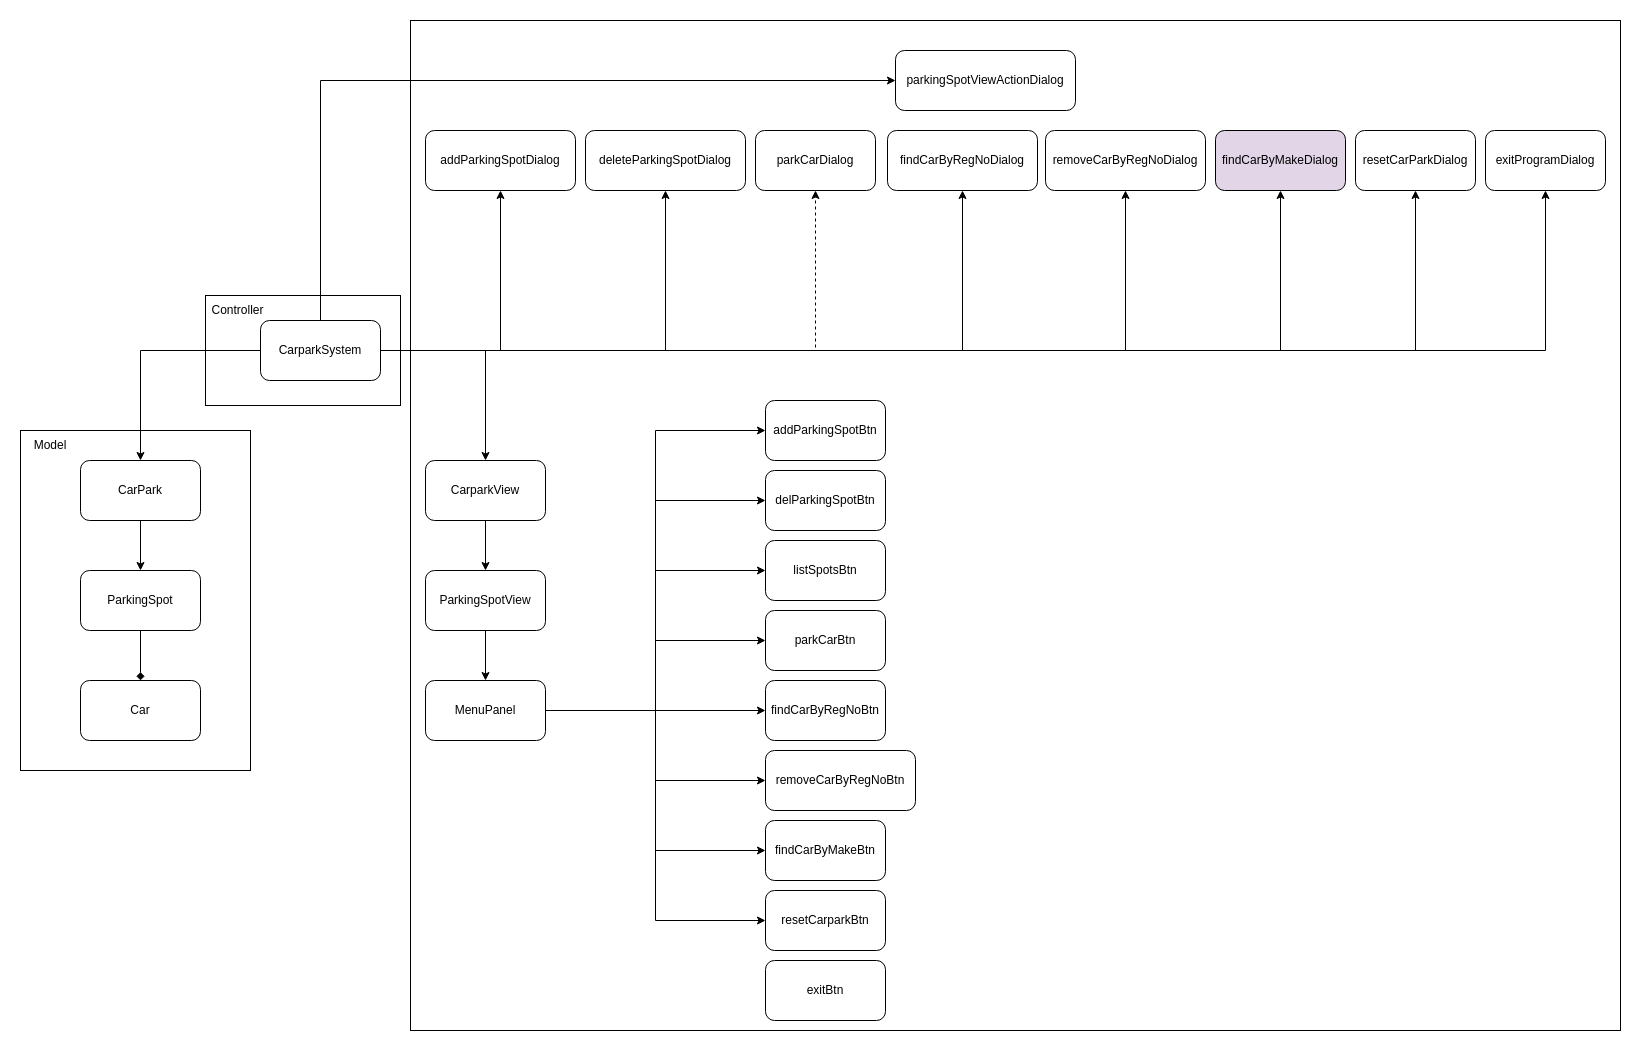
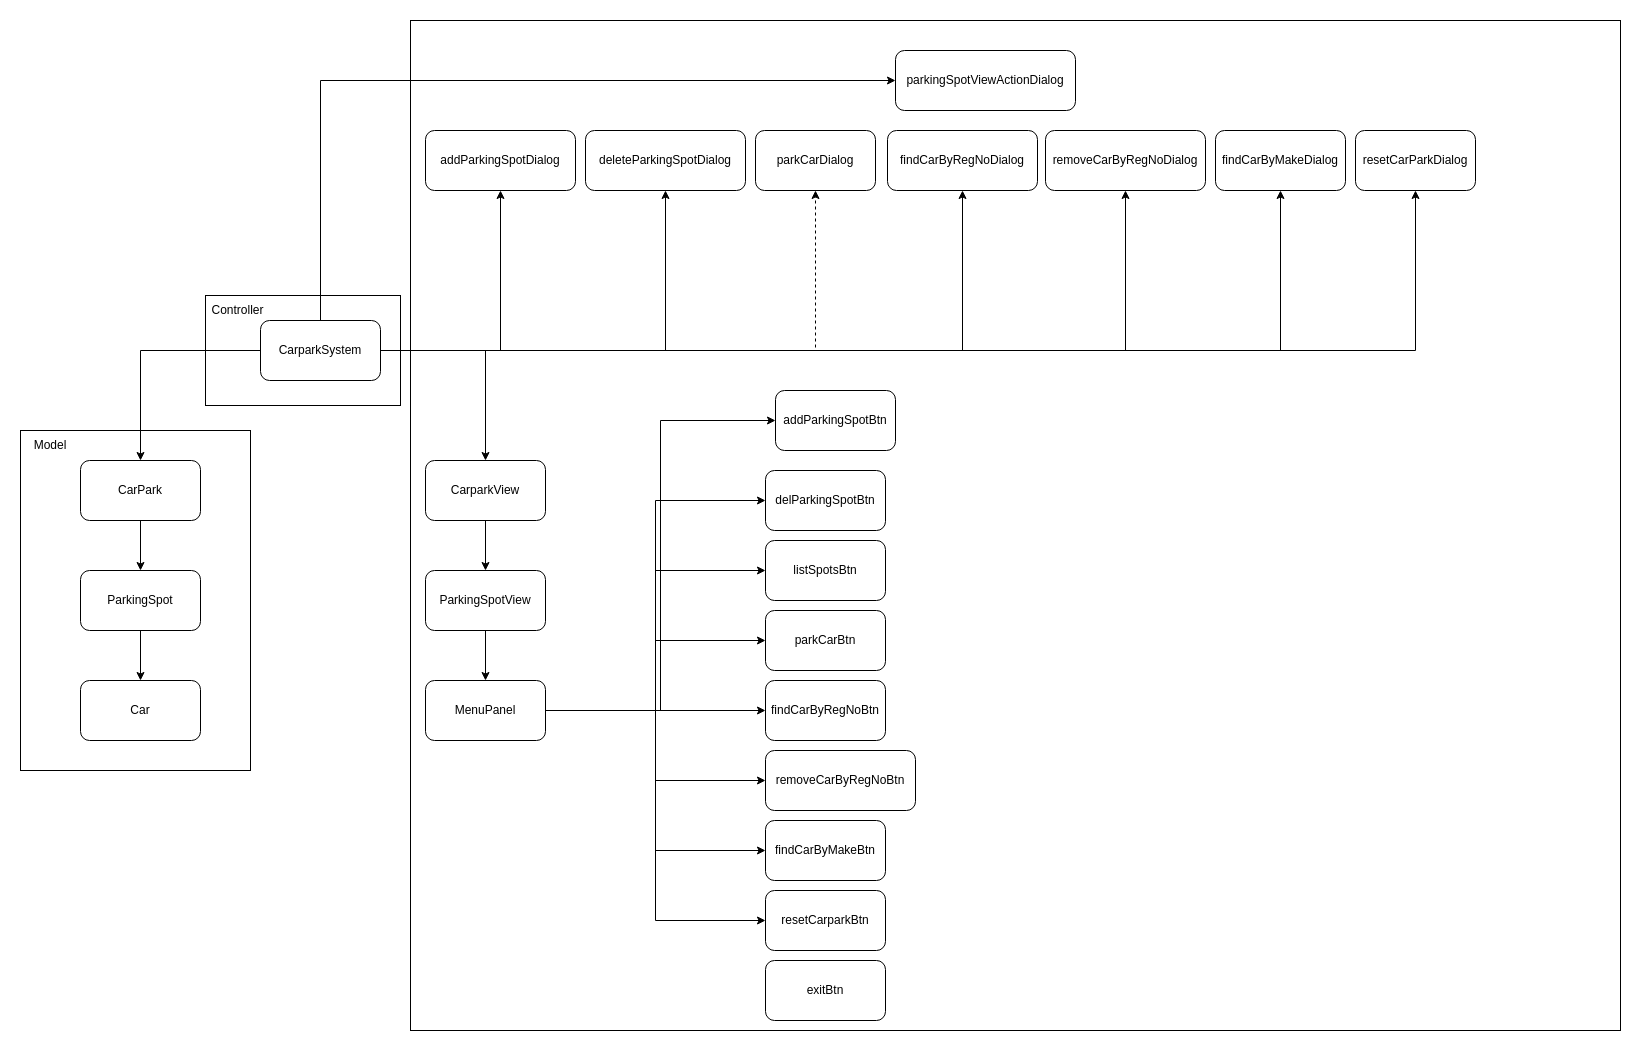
(1281, 161) -> (1281, 161)
(1546, 161) -> none
(1546, 338) -> none
(826, 431) -> (836, 421)
(141, 672) -> (141, 672)
